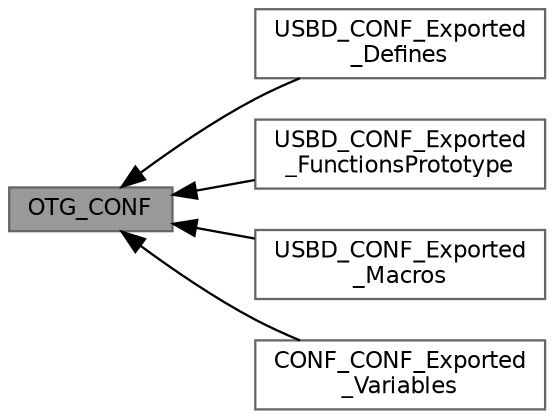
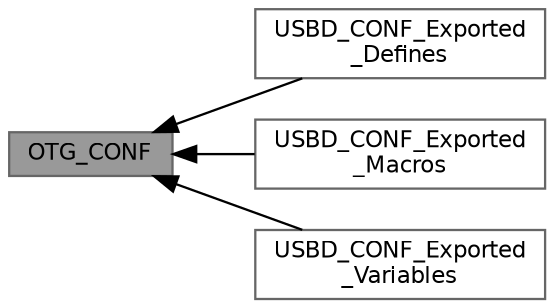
(400, 154) -> none
(400, 375) -> (400, 264)
